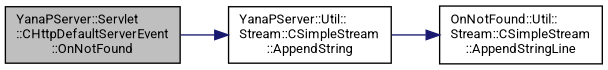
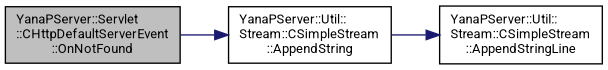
(521, 35) -> (521, 35)
